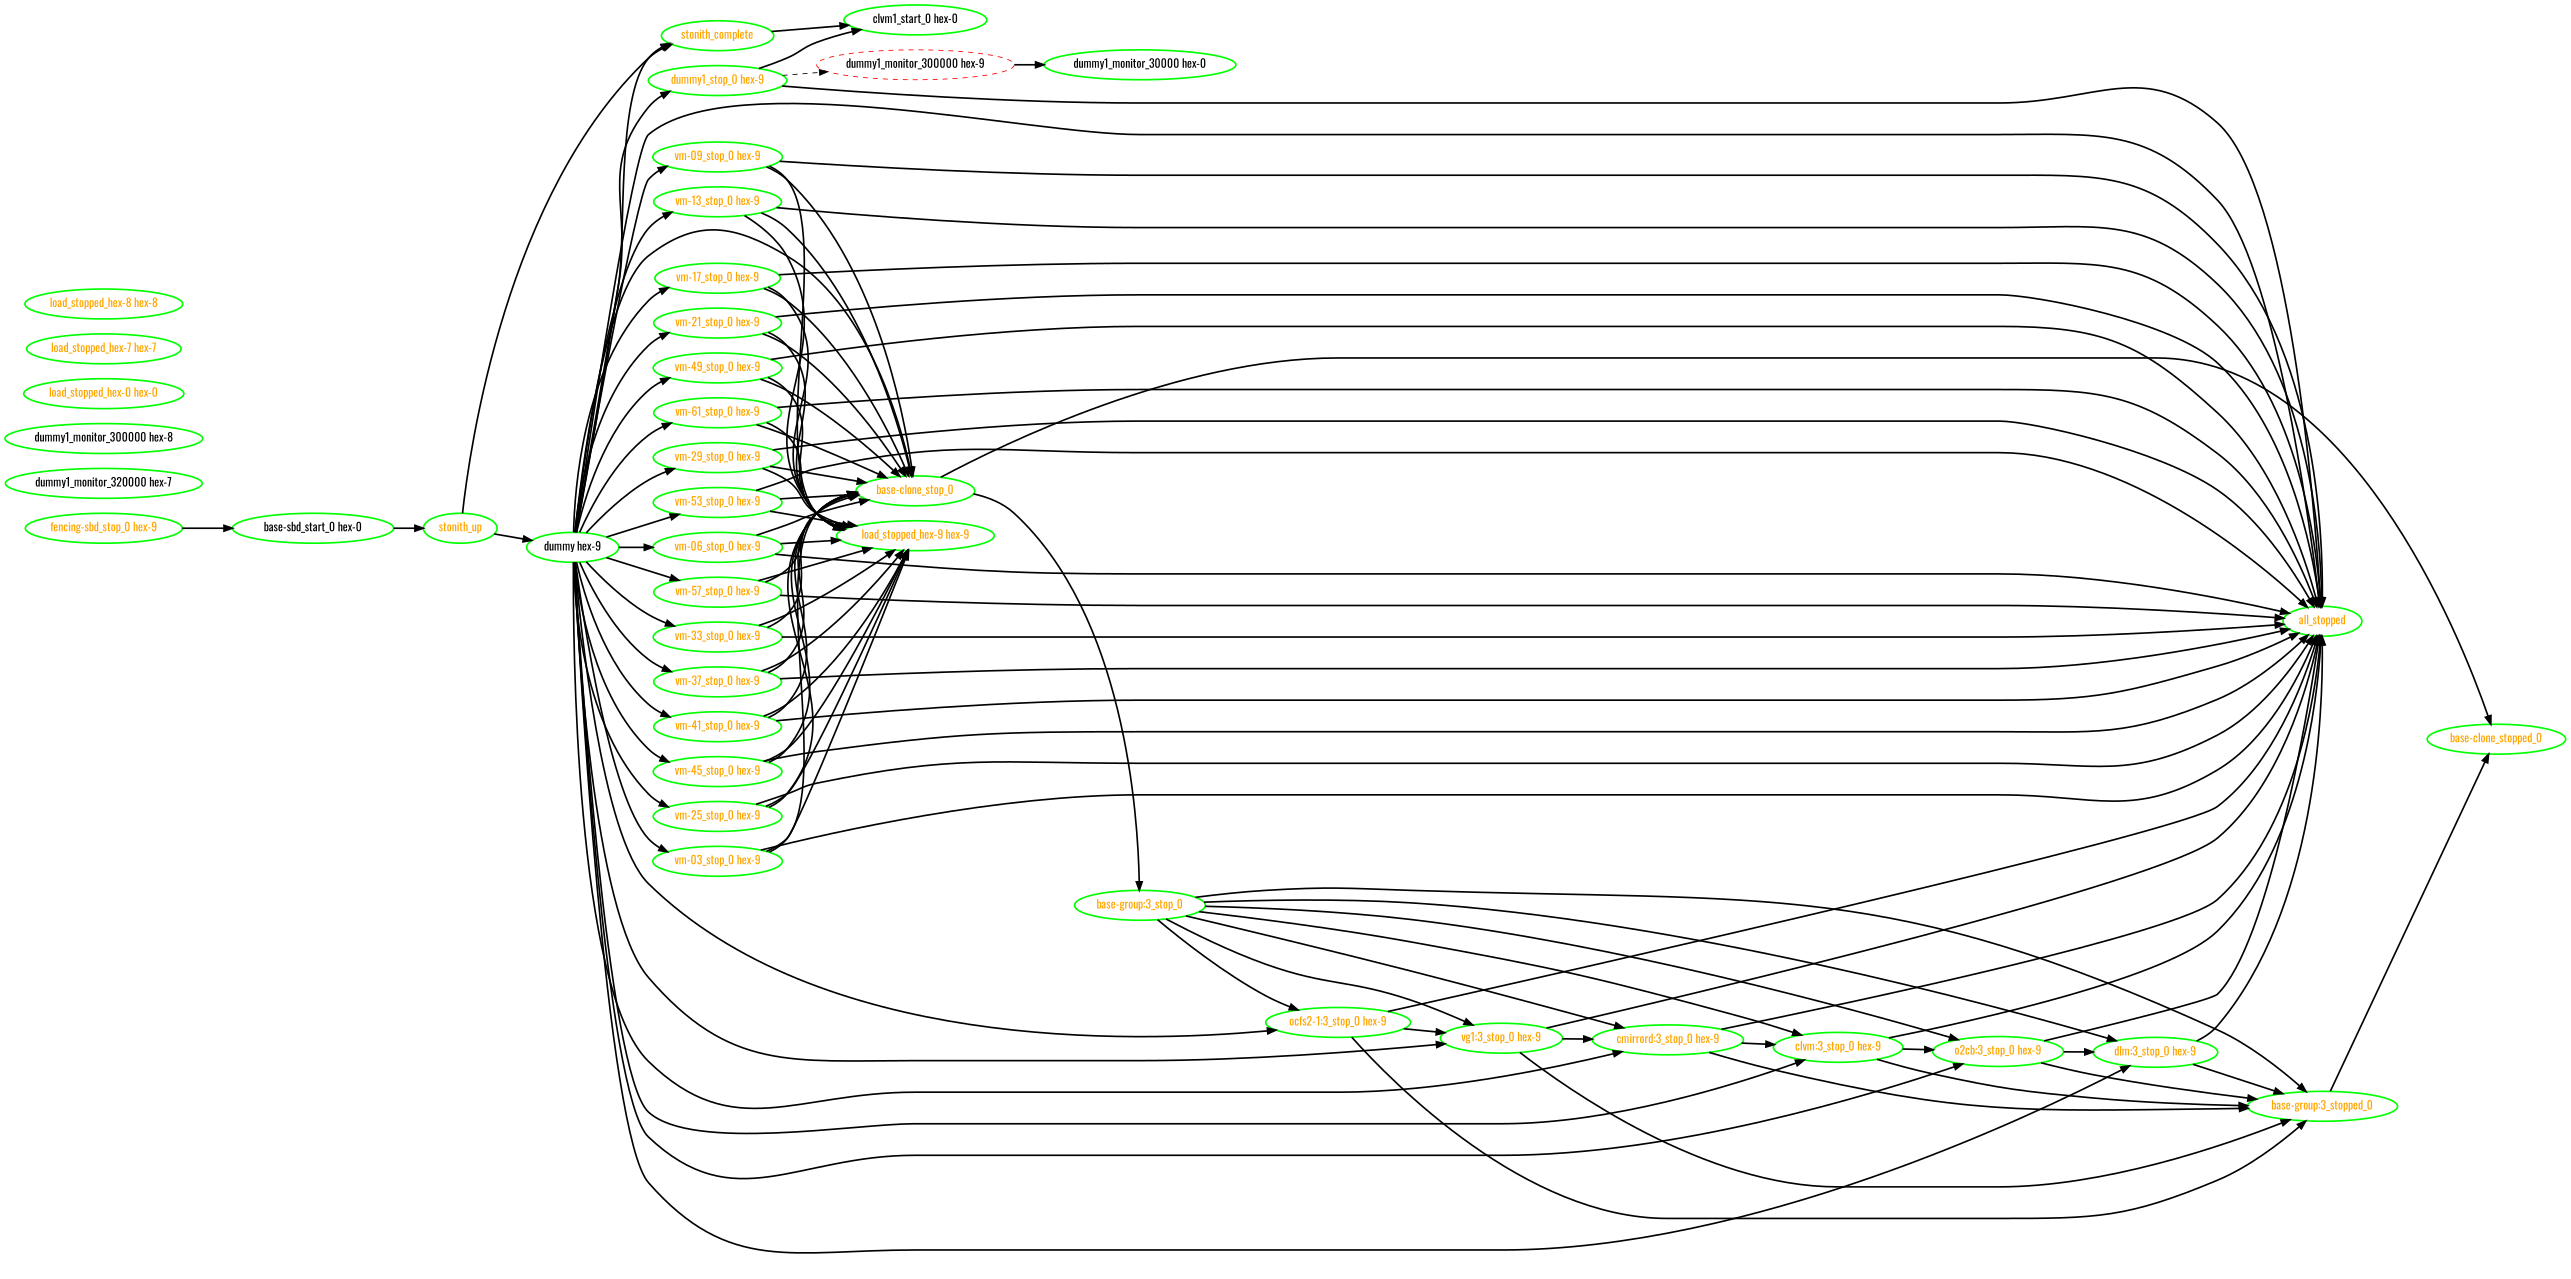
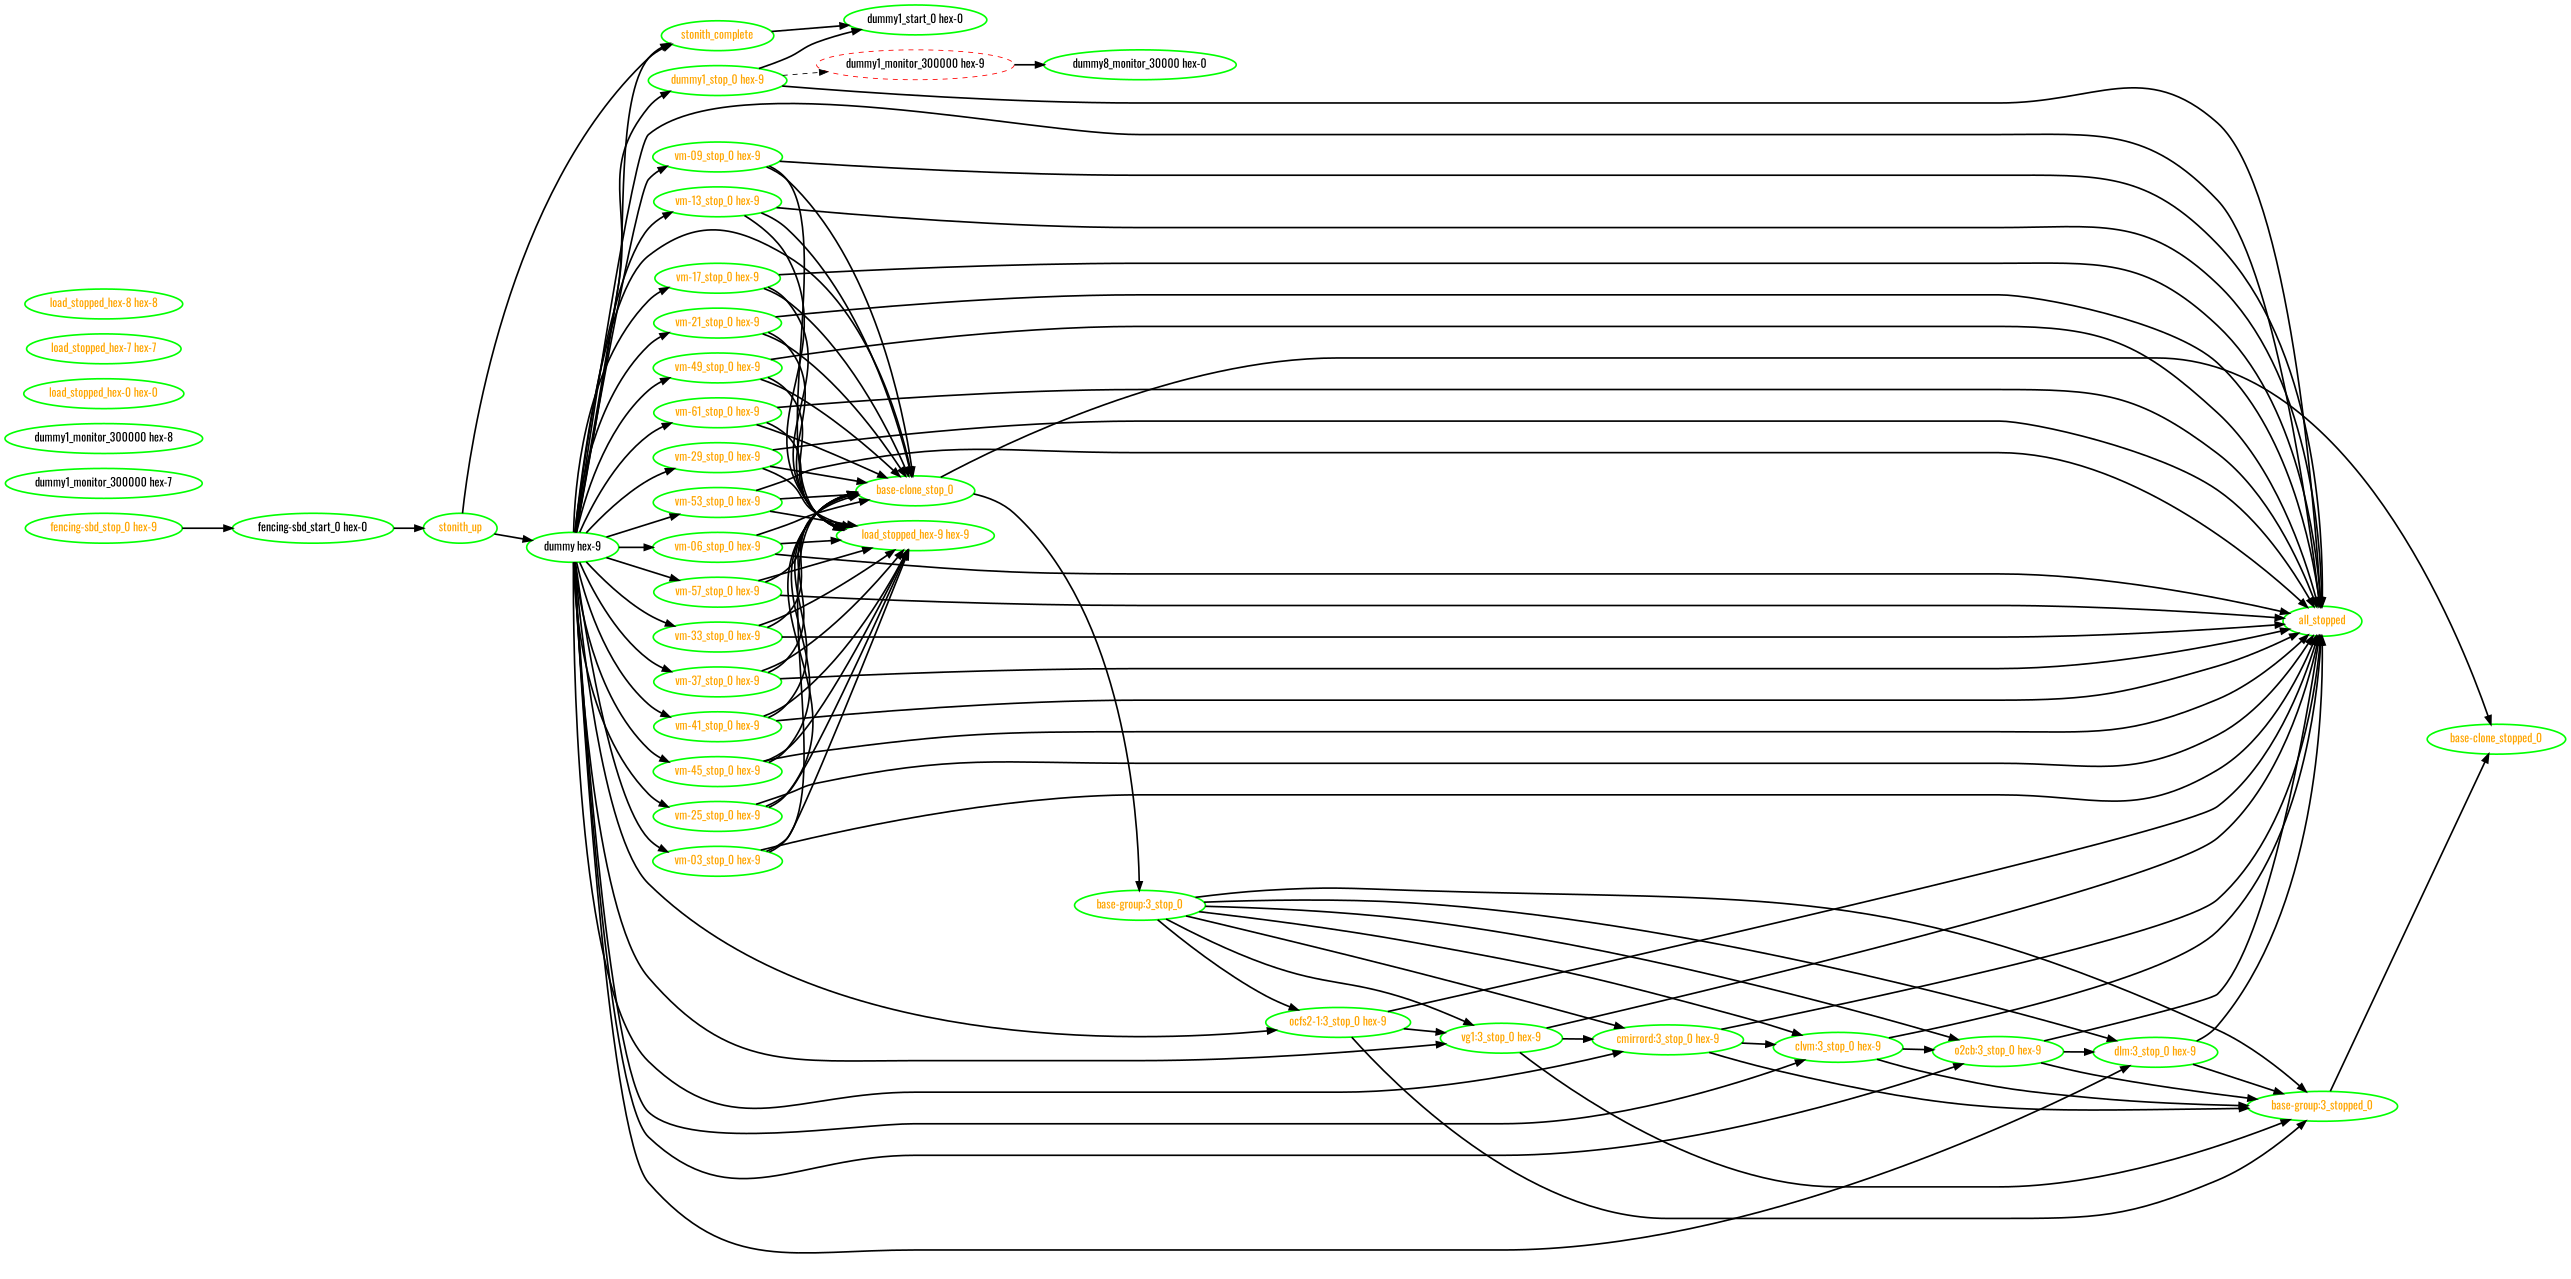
(915, 20) -> (915, 20)
(1140, 65) -> (1140, 65)
(104, 483) -> (104, 483)
(313, 528) -> (313, 528)
